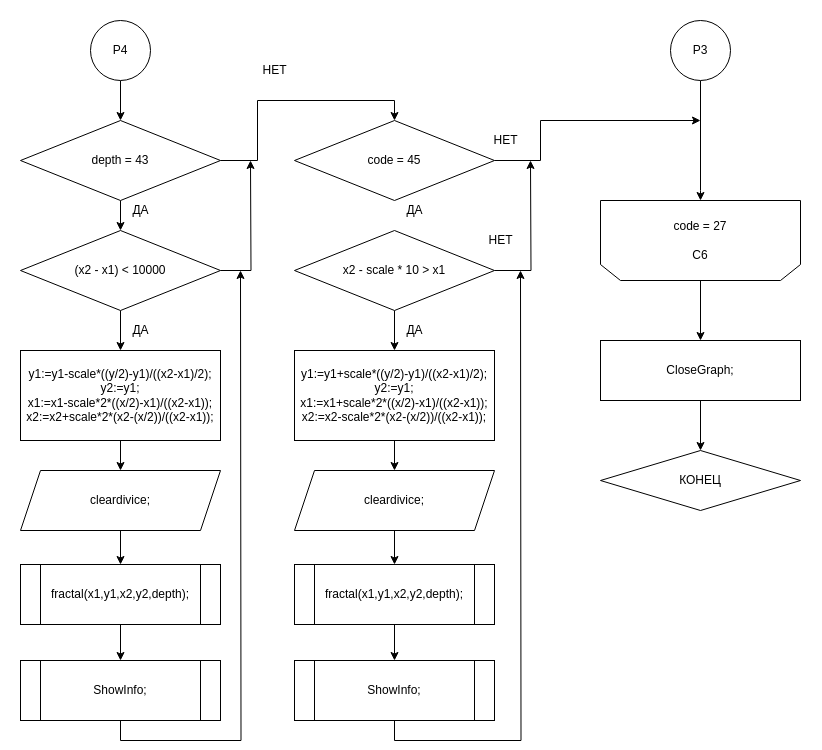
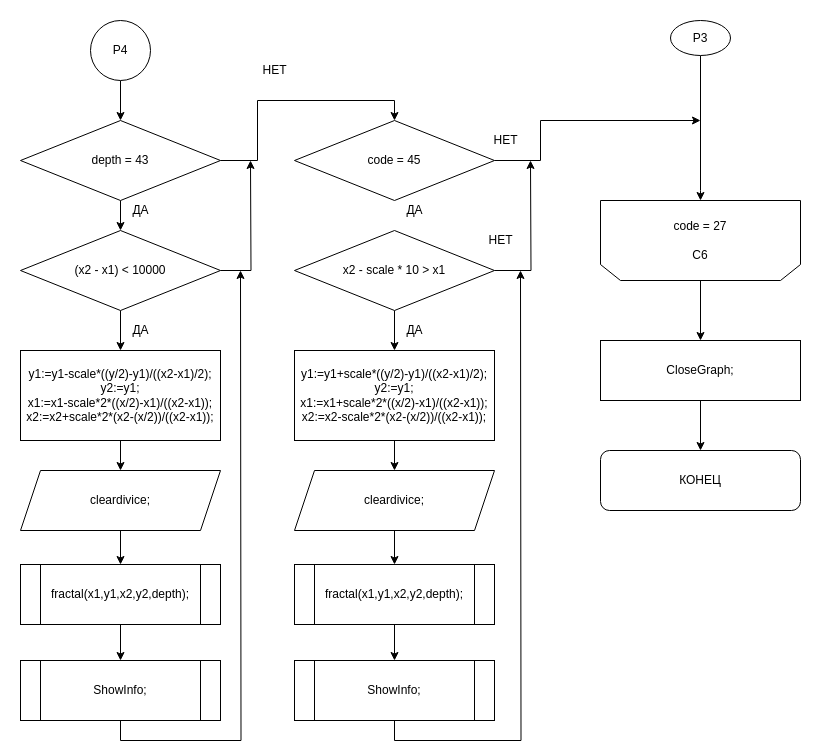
(701, 51) -> (701, 38)
(701, 481) -> (701, 481)
